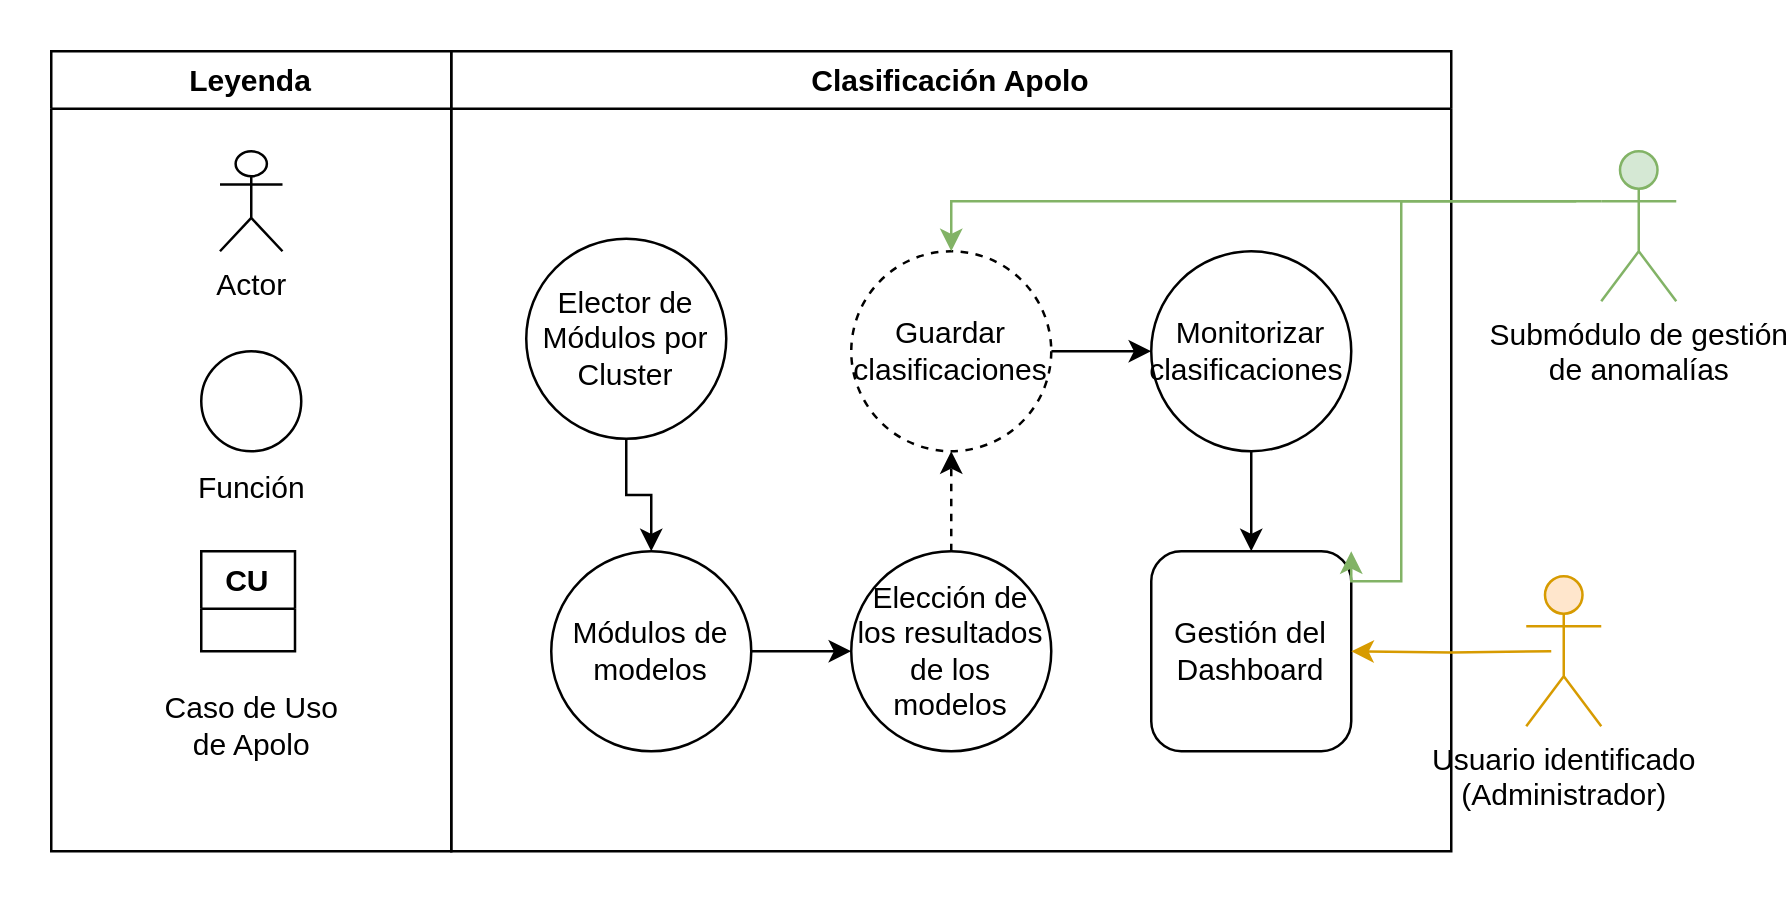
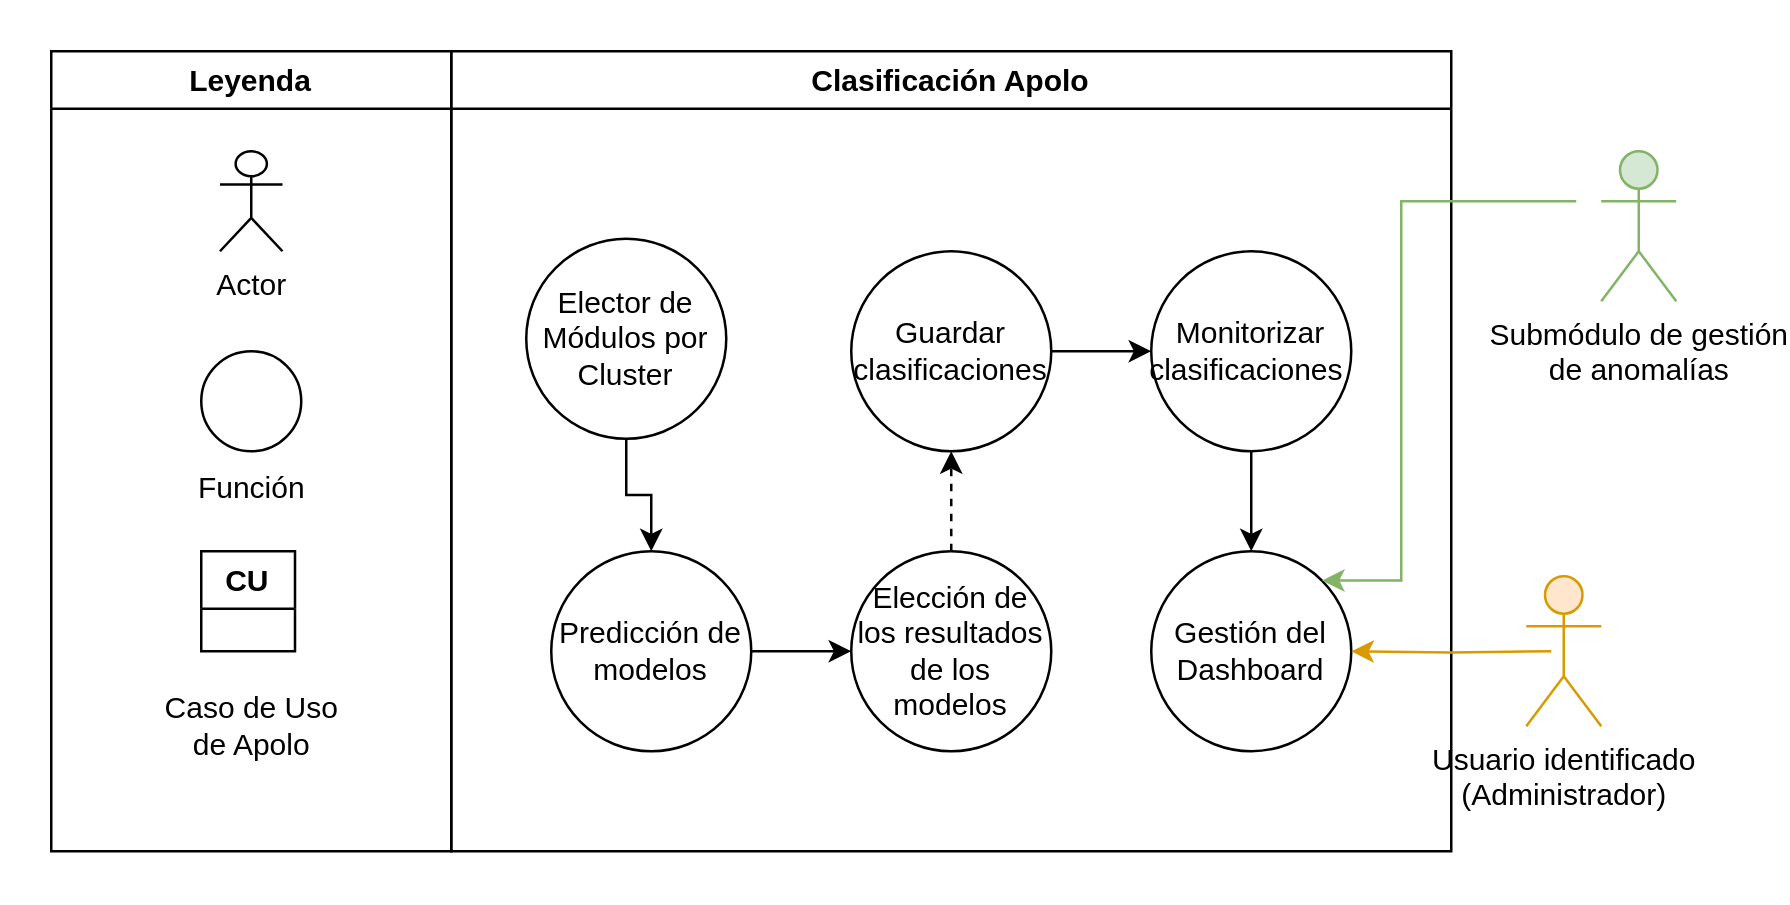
(1157, 201) -> none
(951, 351) -> (951, 351)
(651, 651) -> (651, 651)
(1251, 651) -> (1251, 651)
